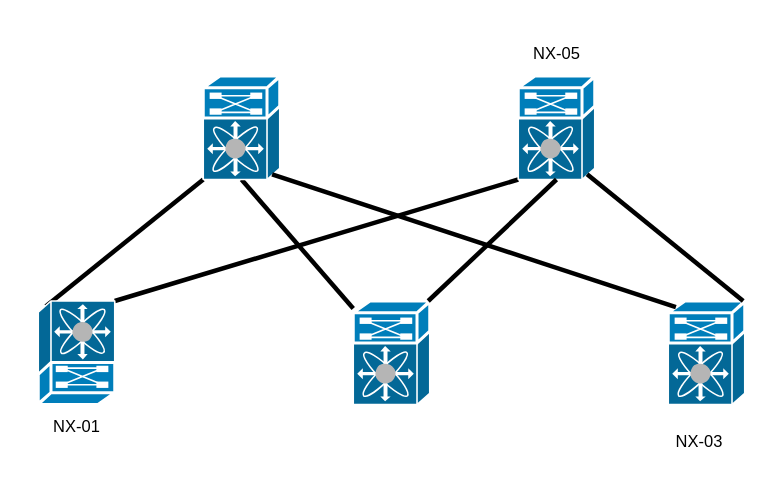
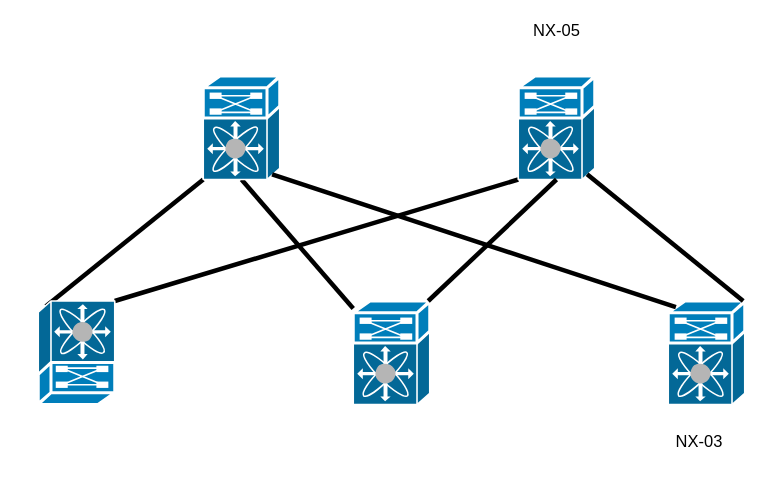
(557, 53) -> (557, 31)
(77, 427) -> none
